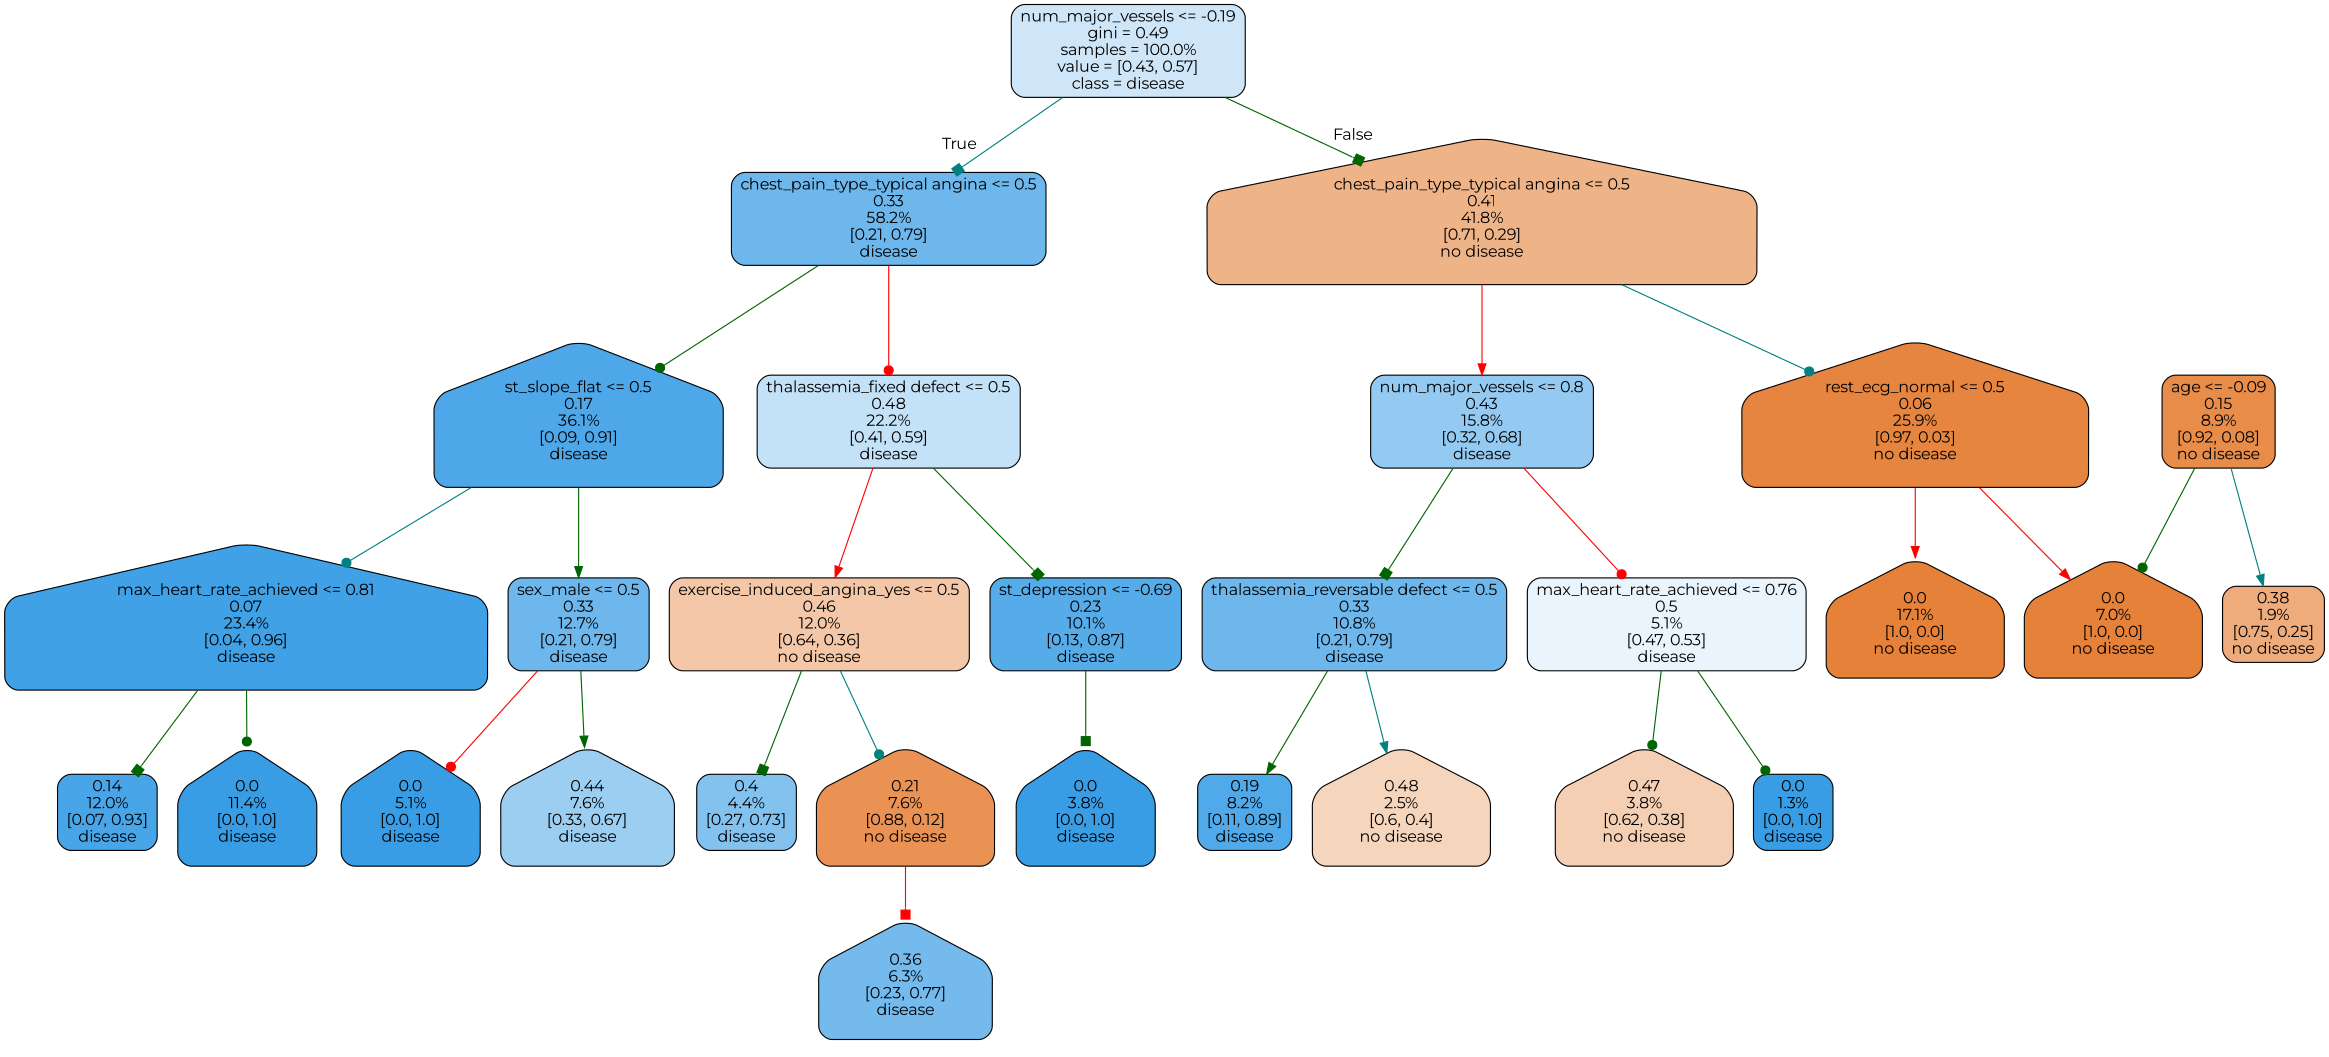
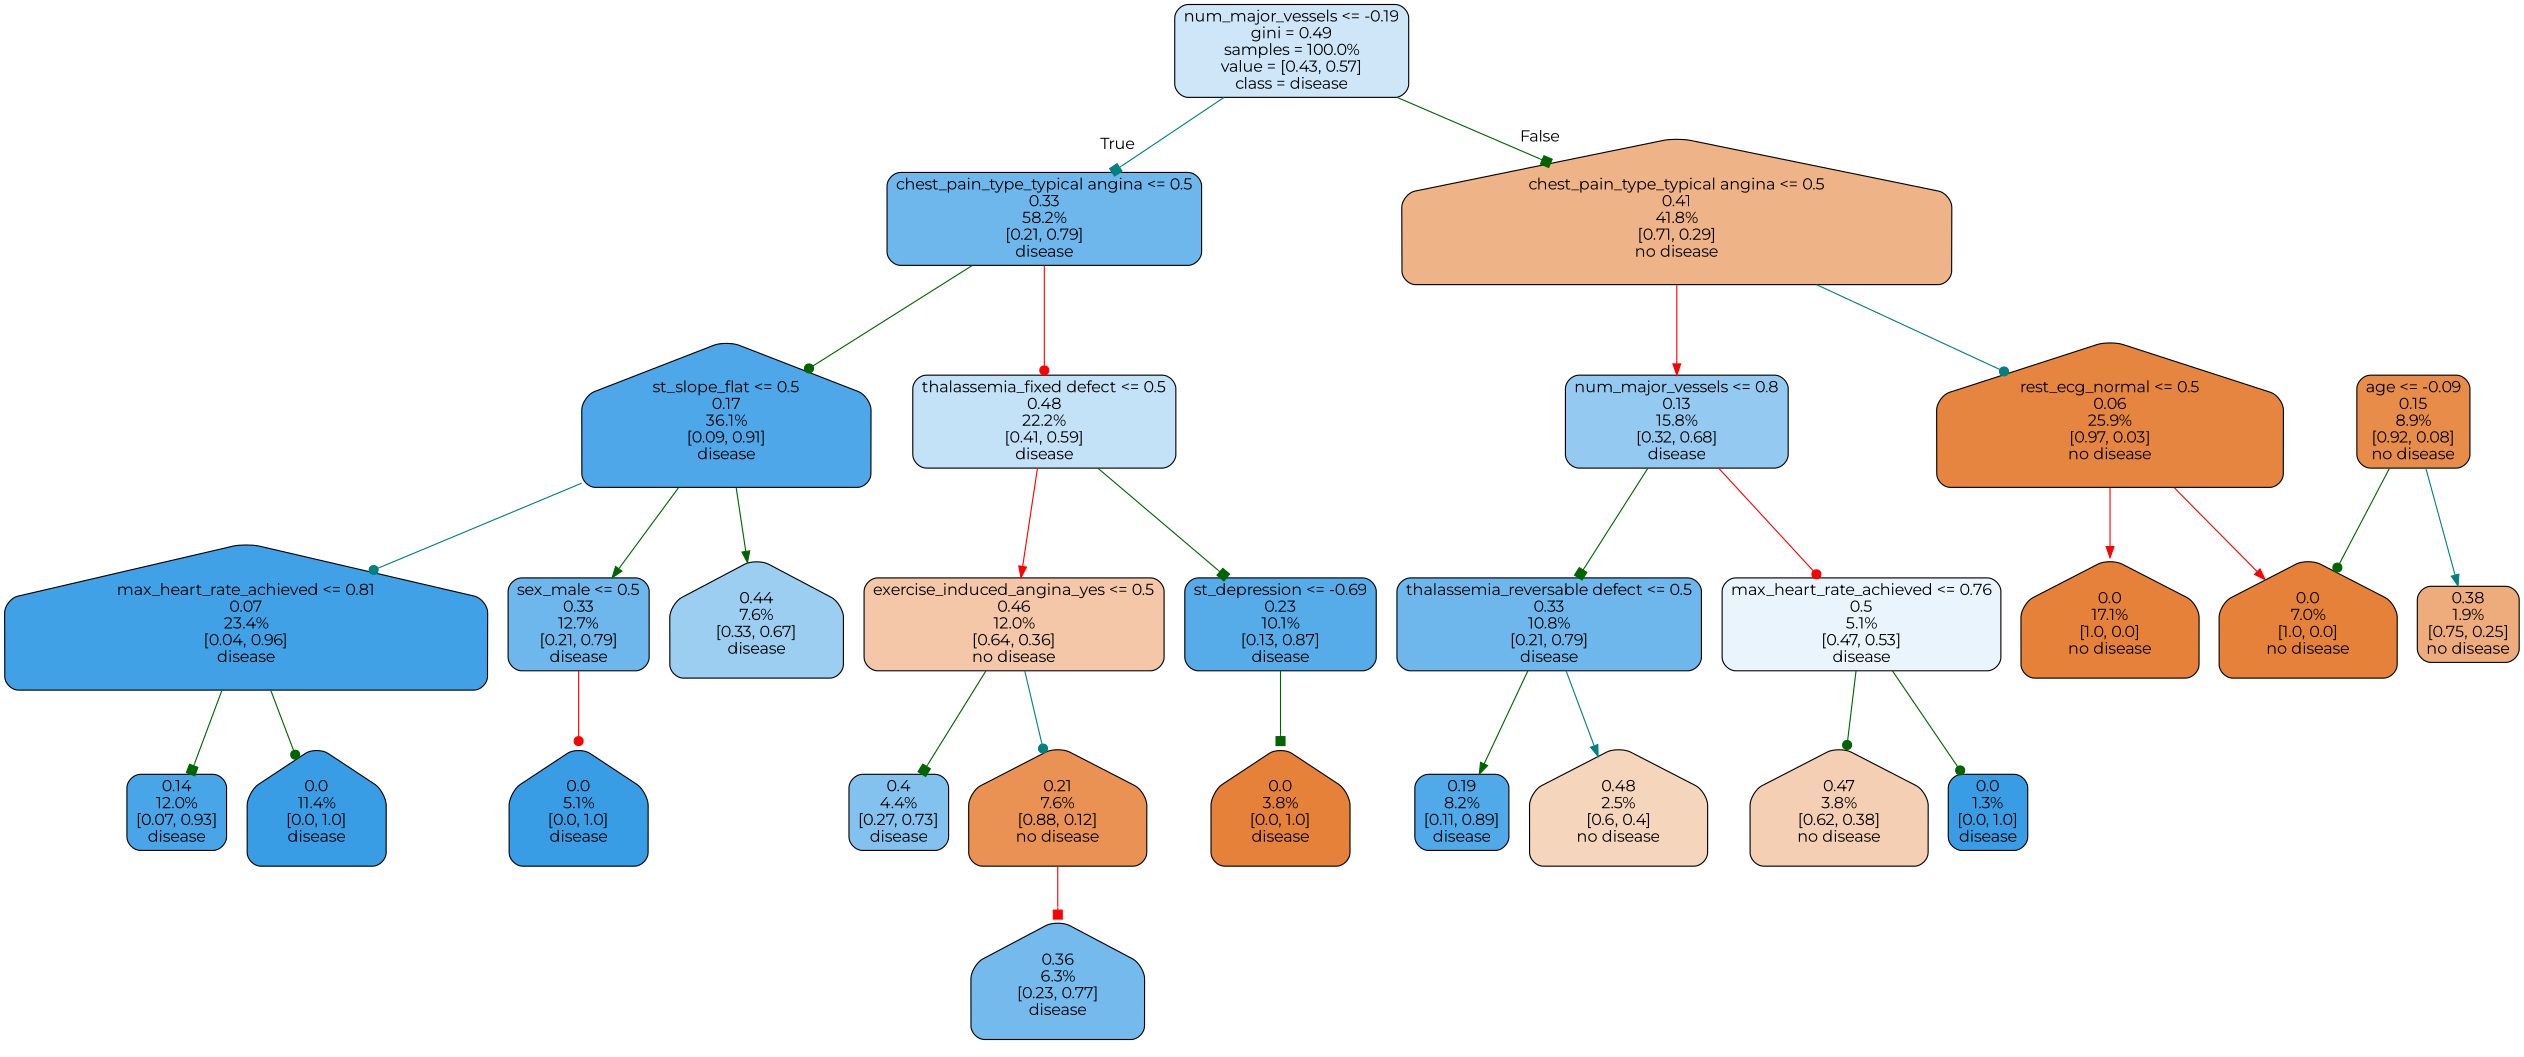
(1482, 422) -> (1677, 422)
(582, 703) -> (741, 520)
(1086, 812) -> (1281, 812)
